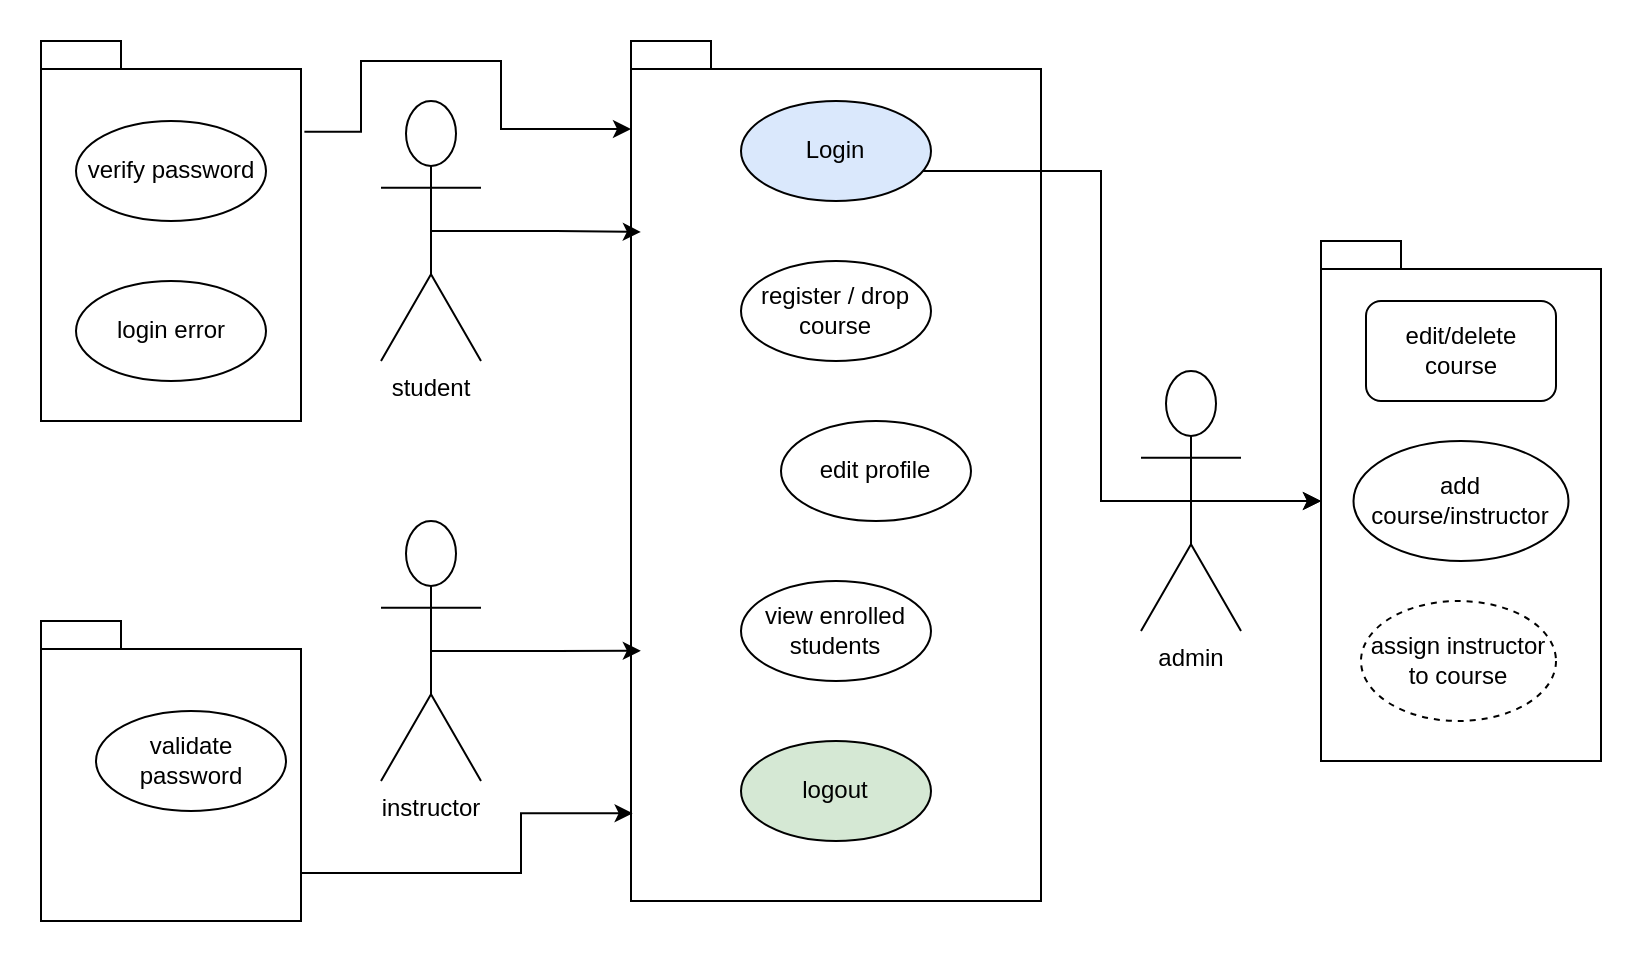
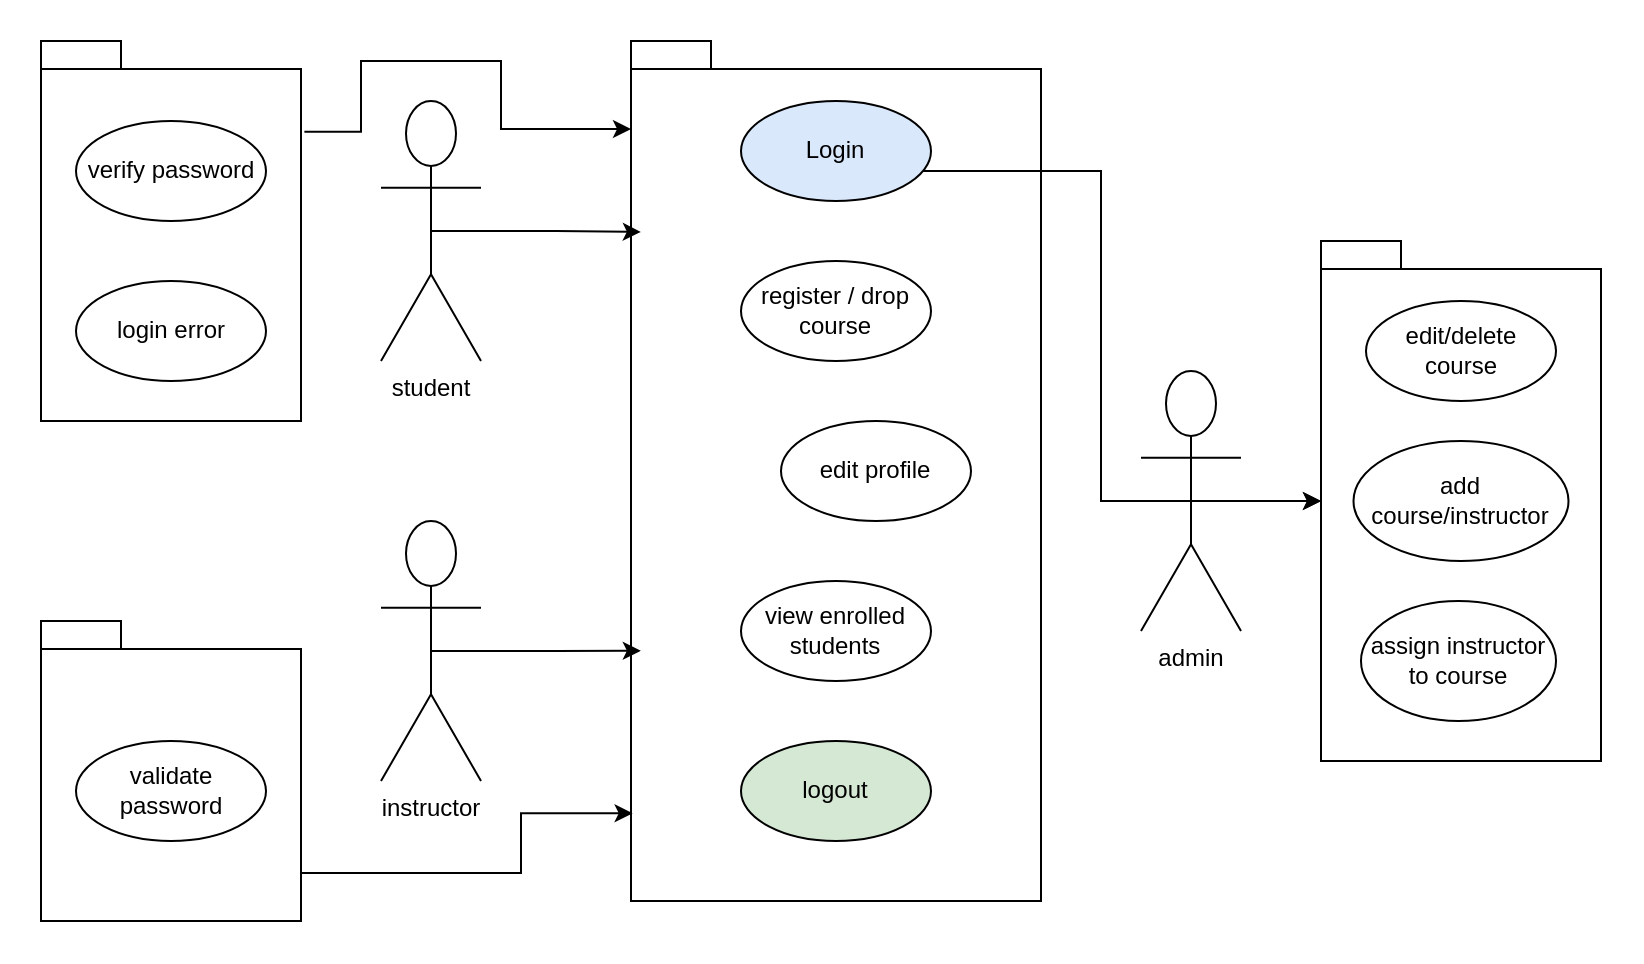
(1461, 351) -> (1461, 351)
(1459, 661) -> (1459, 661)
(191, 761) -> (171, 791)
